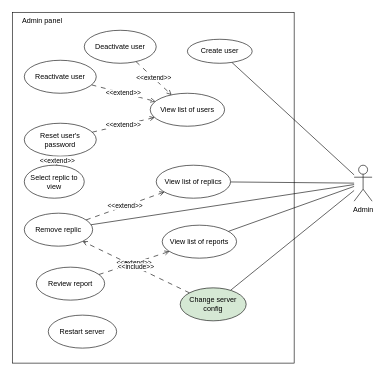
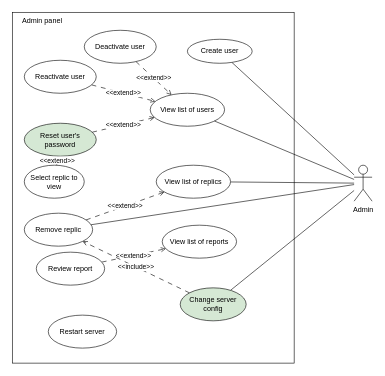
(60, 140) -> (60, 140)
(292, 209) -> (285, 151)
(71, 284) -> (71, 269)
